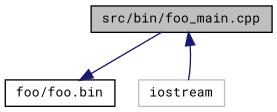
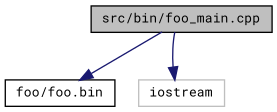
(190, 63) -> (173, 50)
